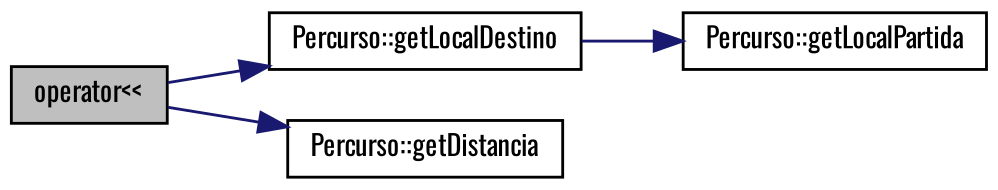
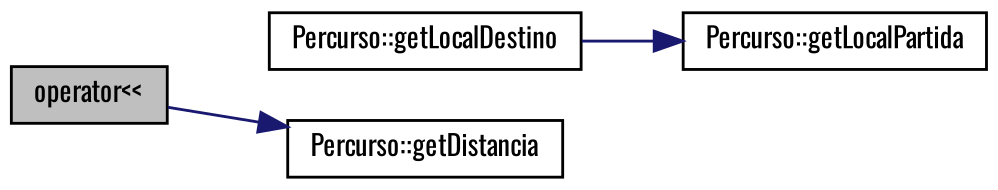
(204, 77) -> none
